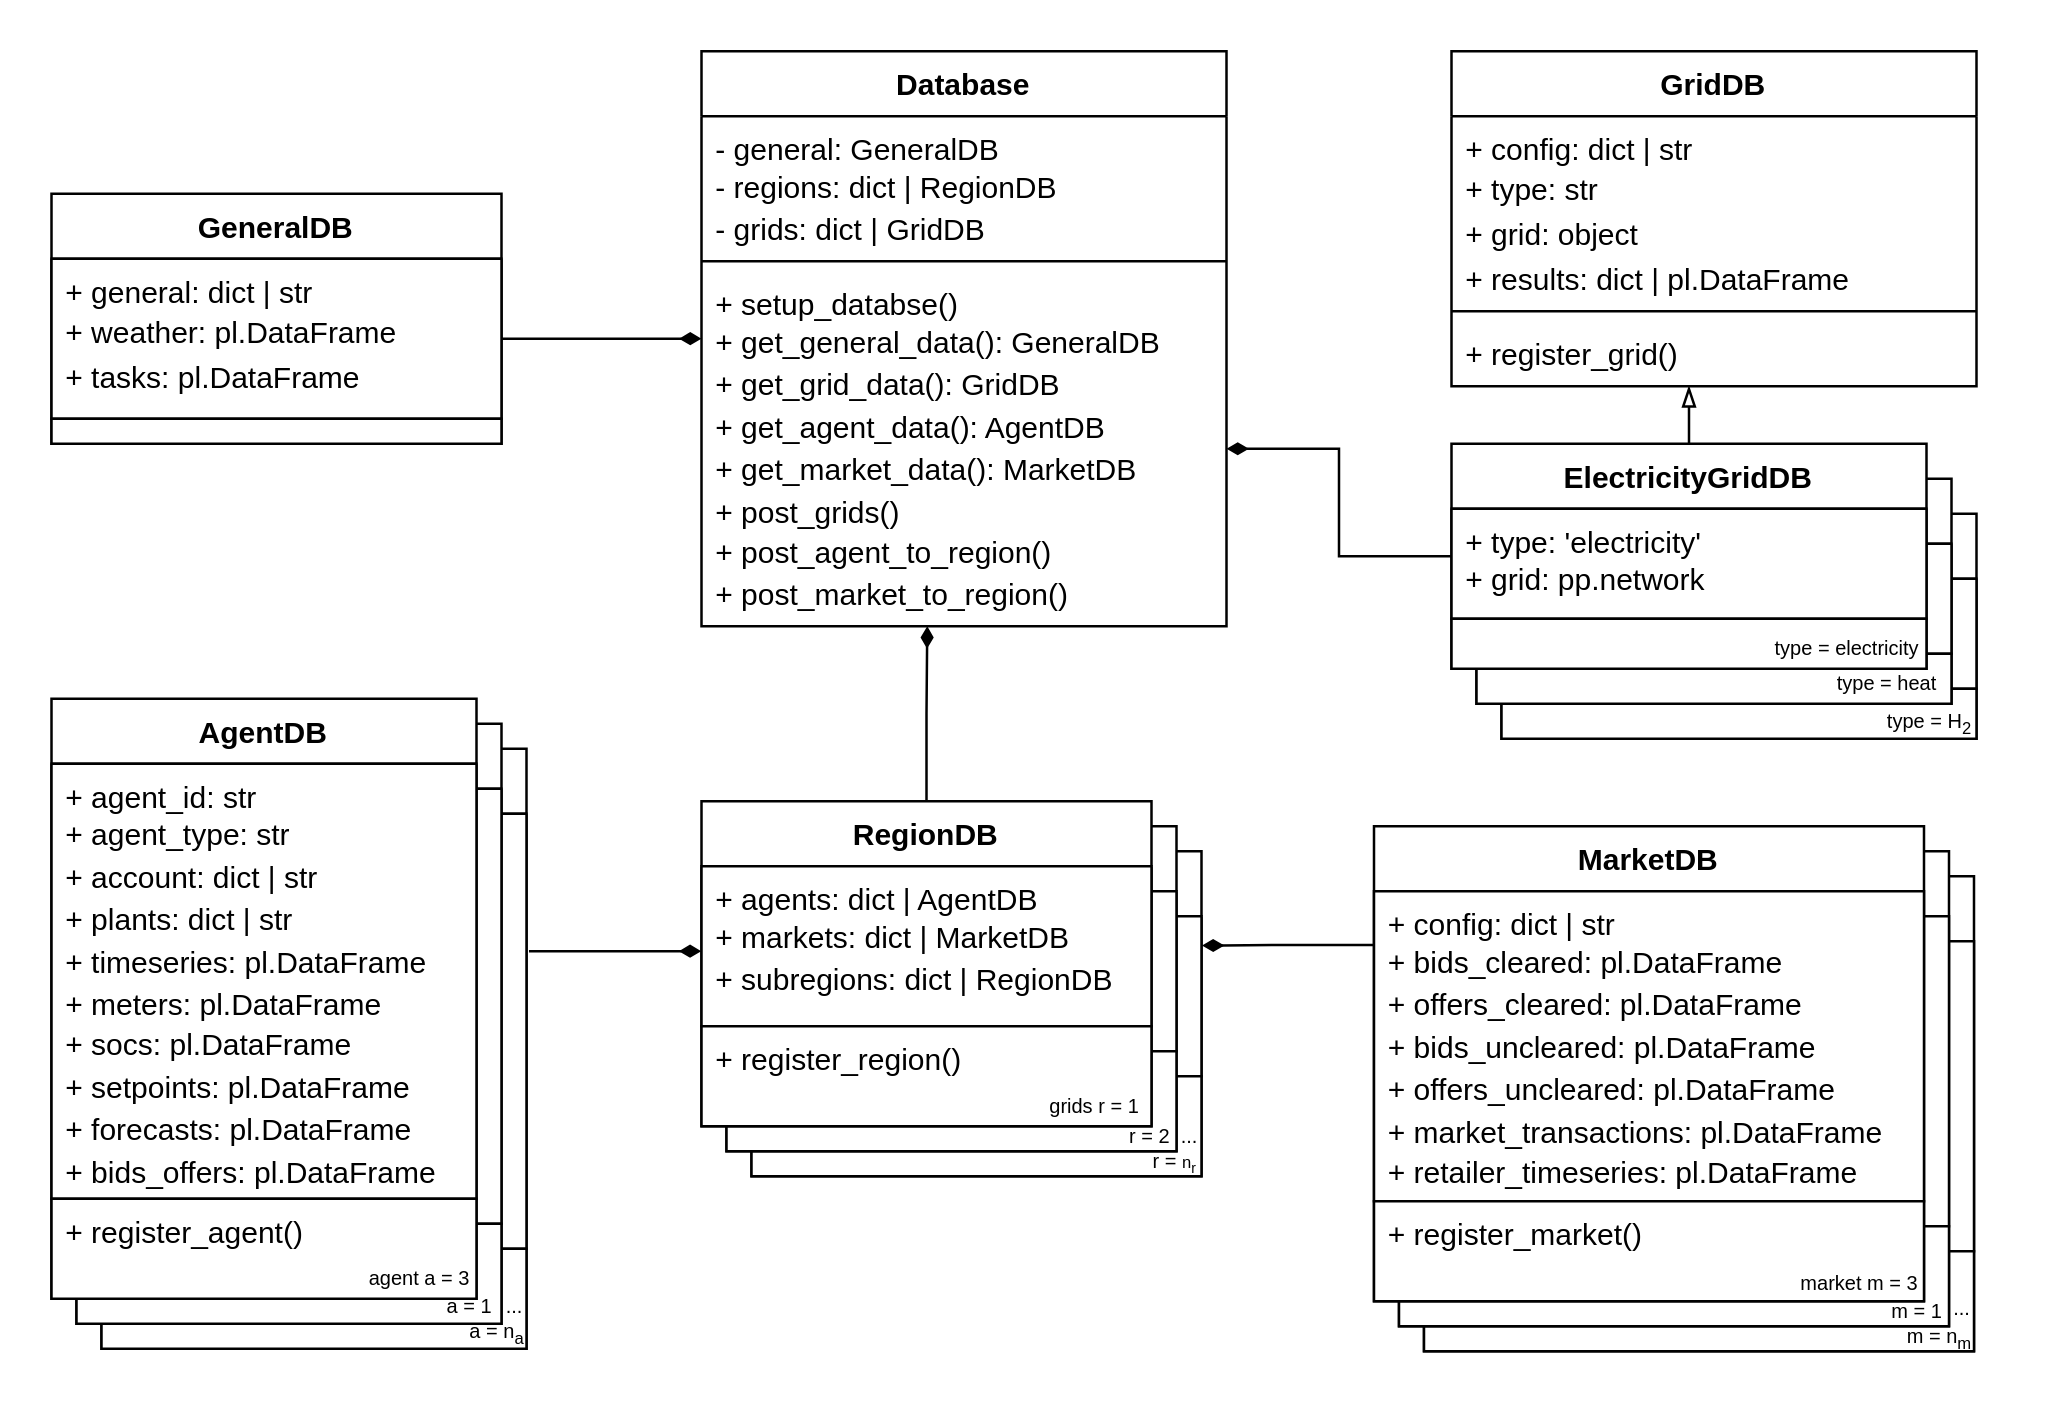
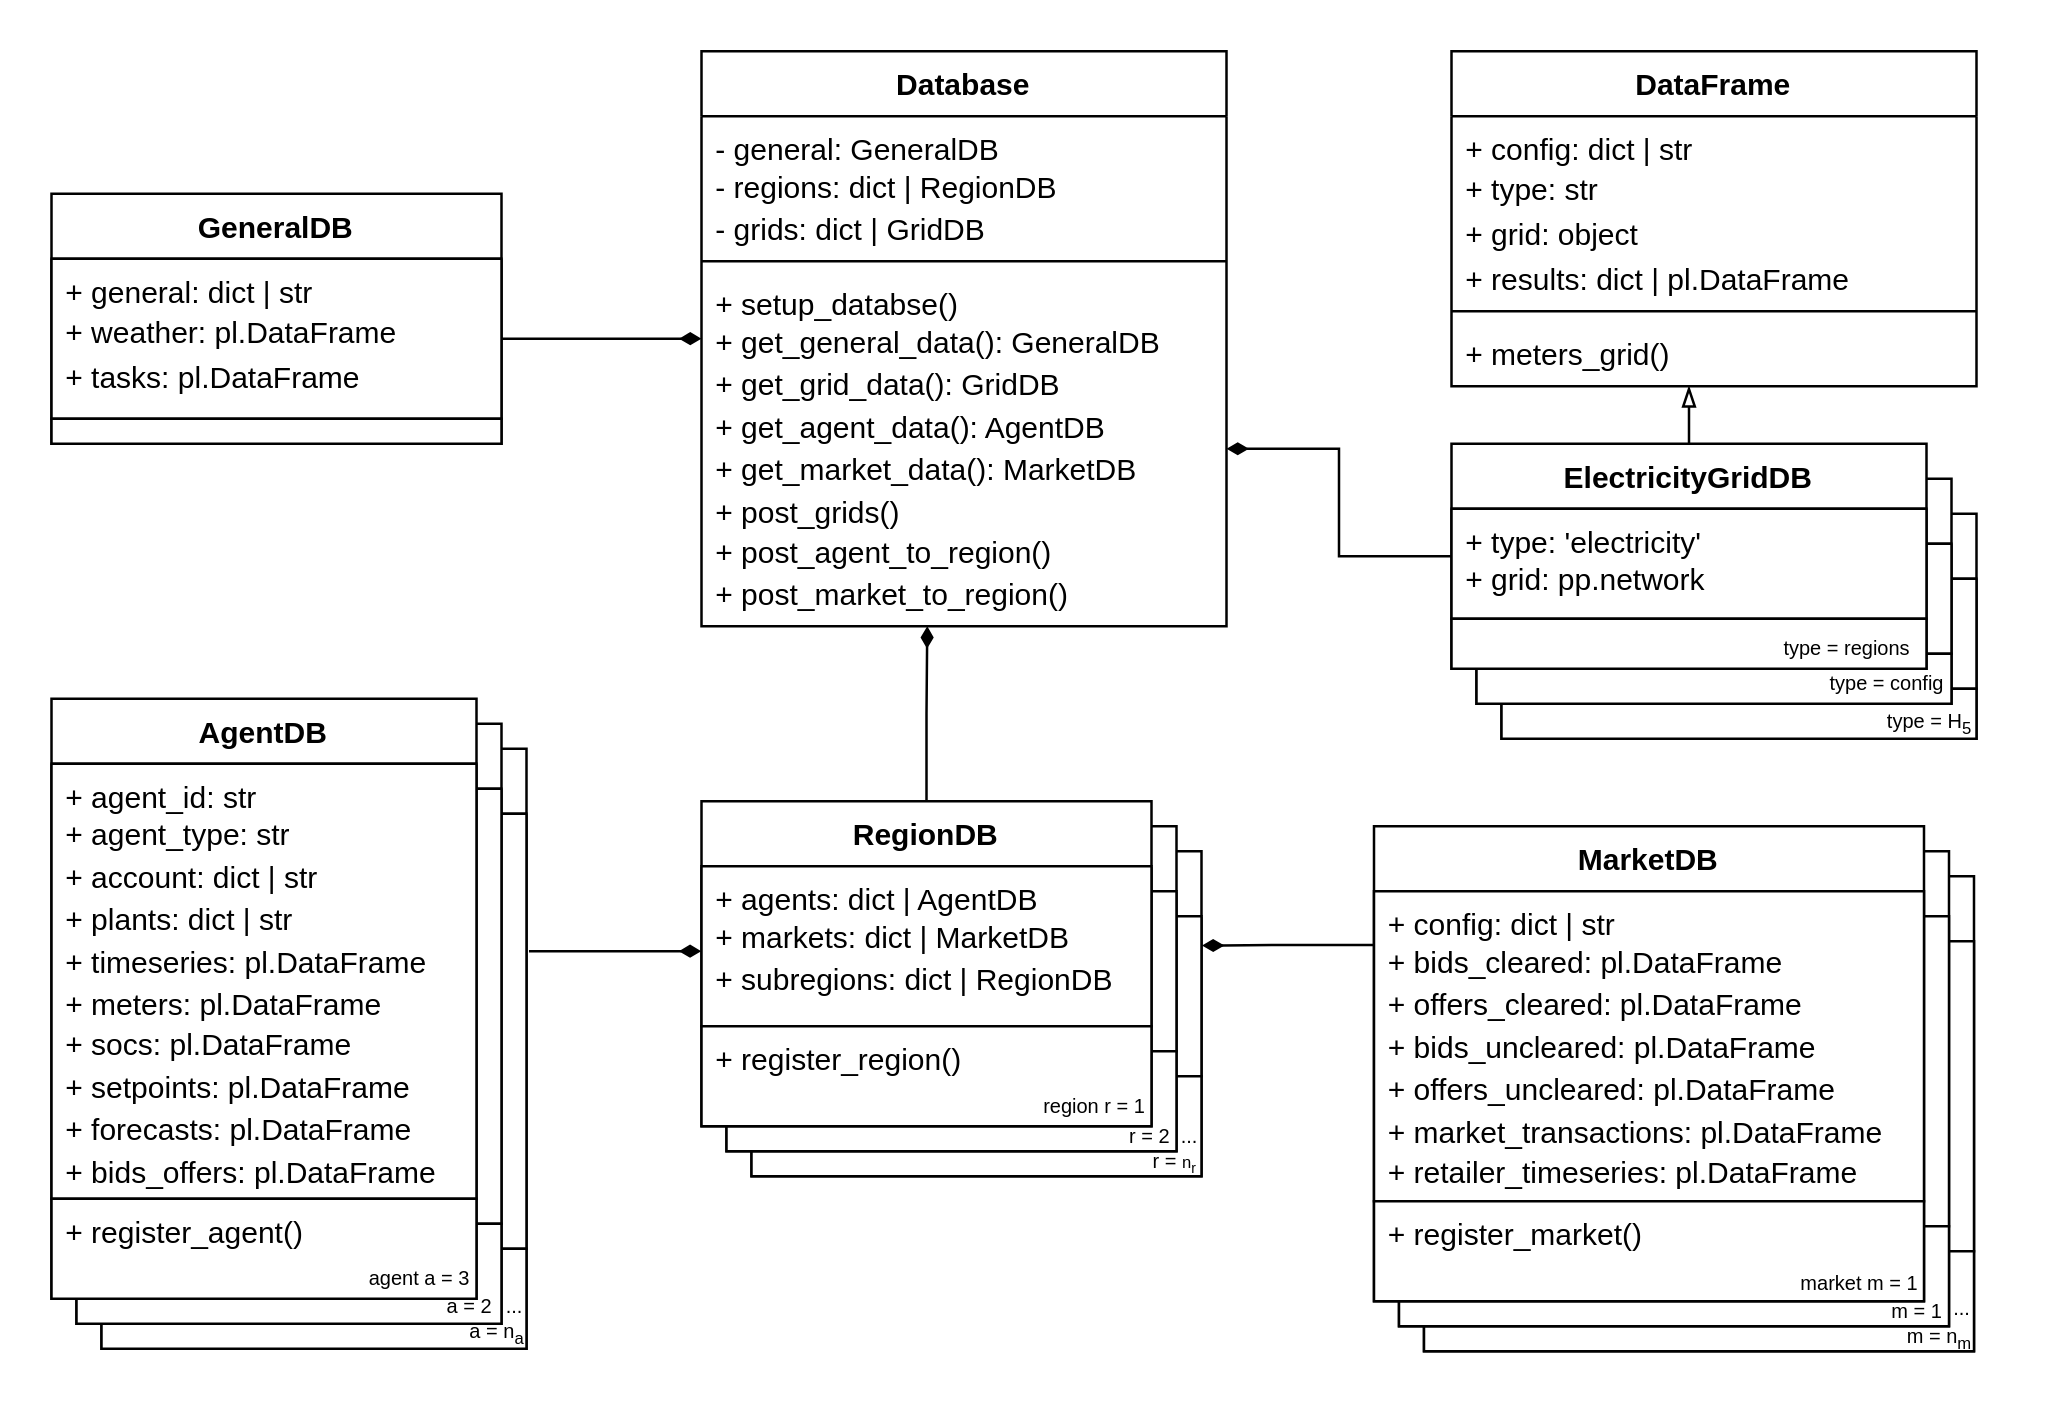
(1714, 87) -> (1714, 87)
(1597, 357) -> (1584, 357)
(1848, 646) -> (1848, 646)
(1888, 681) -> (1888, 681)
(1930, 719) -> (1930, 719)
(1095, 1104) -> (1095, 1104)
(1860, 1281) -> (1860, 1281)
(470, 1304) -> (470, 1304)
